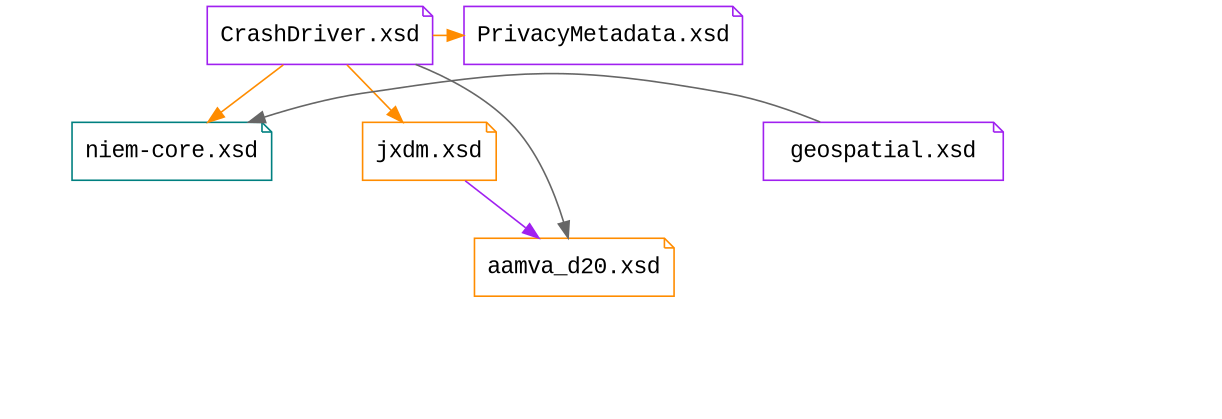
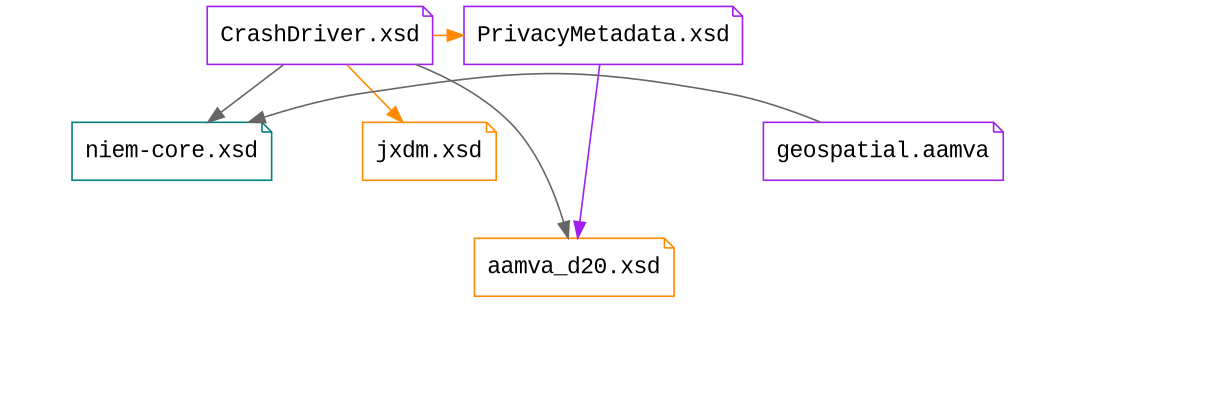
(252, 89) -> (252, 89)
(883, 151) -> (883, 151)
(495, 204) -> (590, 143)
